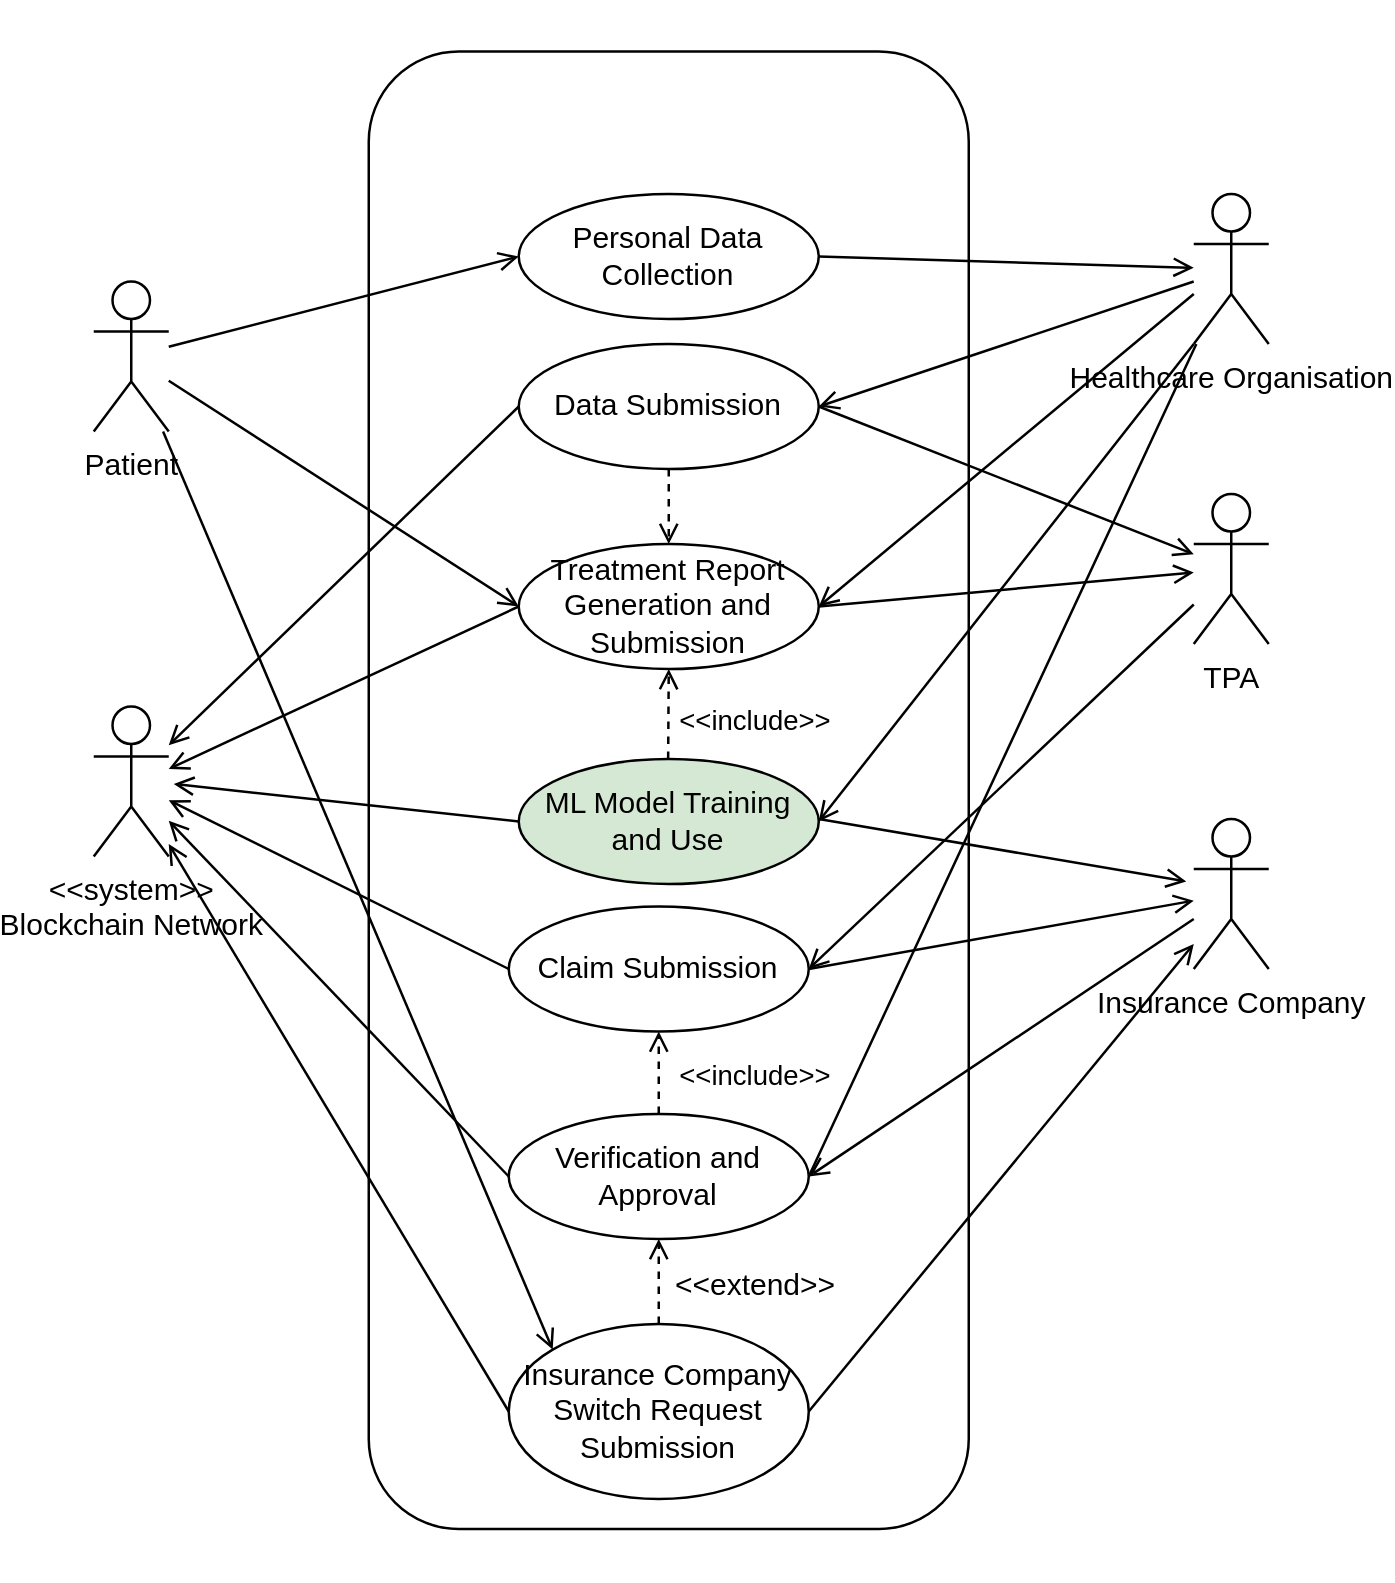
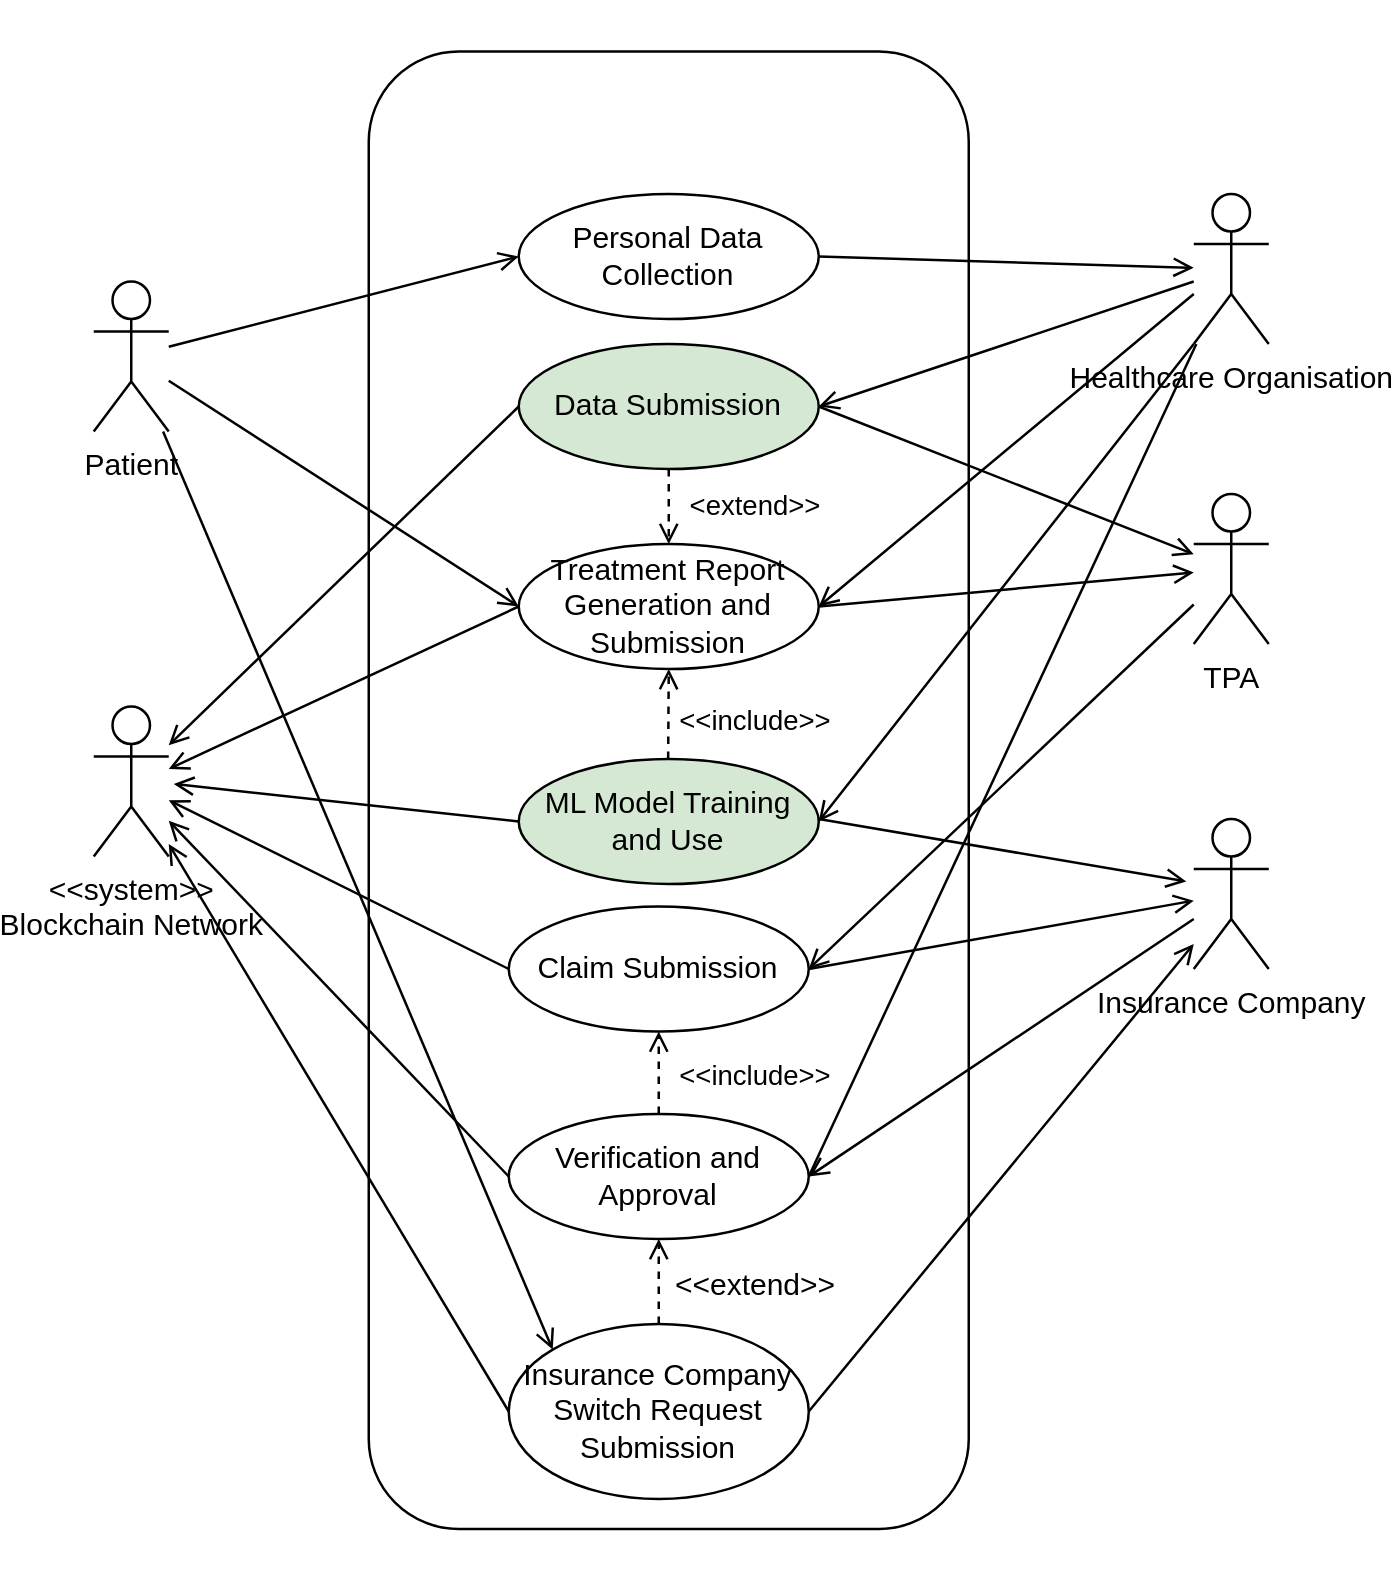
(669, 406) -> (669, 406)
none -> (756, 506)
